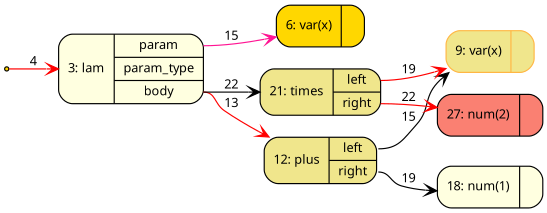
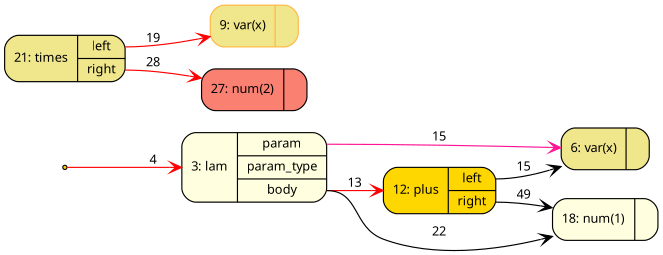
(320, 26) -> (605, 149)
(226, 92) -> (423, 249)
(409, 98) -> (153, 63)
(418, 123) -> (523, 176)
(320, 160) -> (440, 191)
(409, 179) -> (524, 195)
